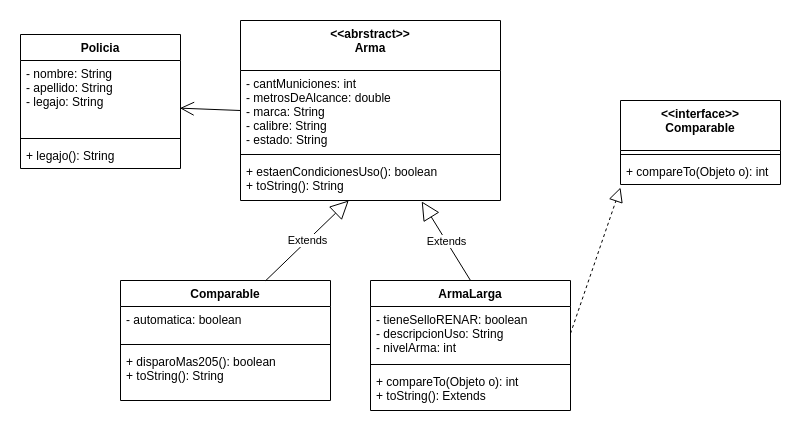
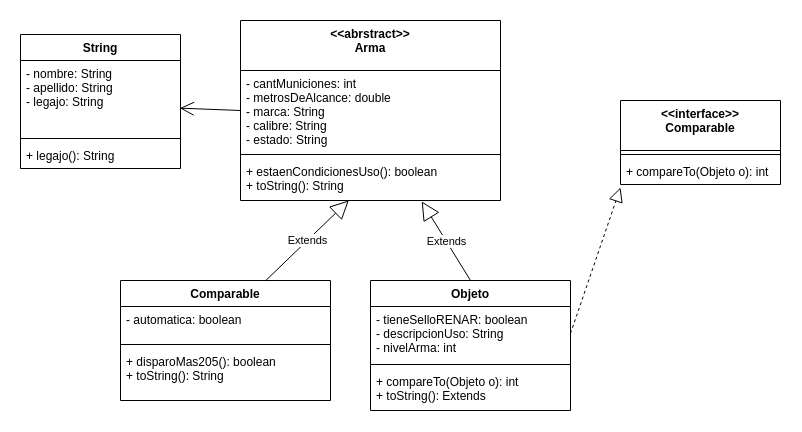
(100, 48) -> (100, 48)
(470, 294) -> (470, 294)
